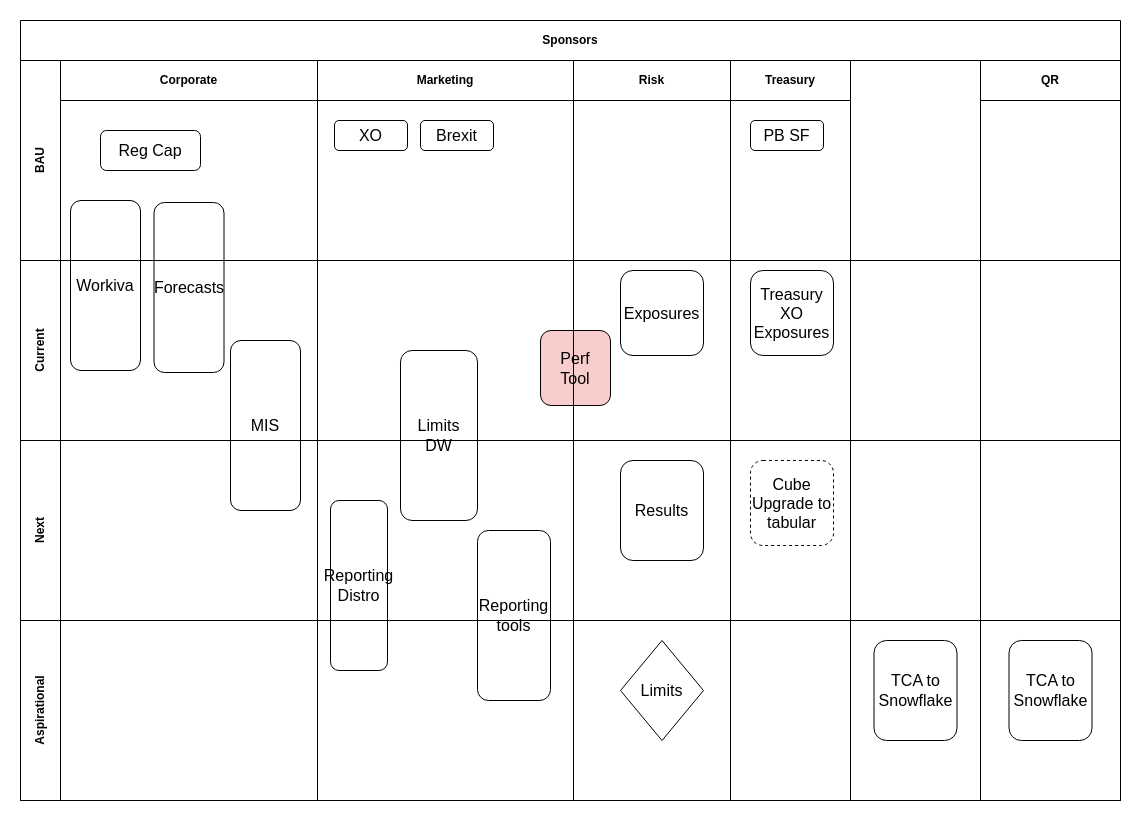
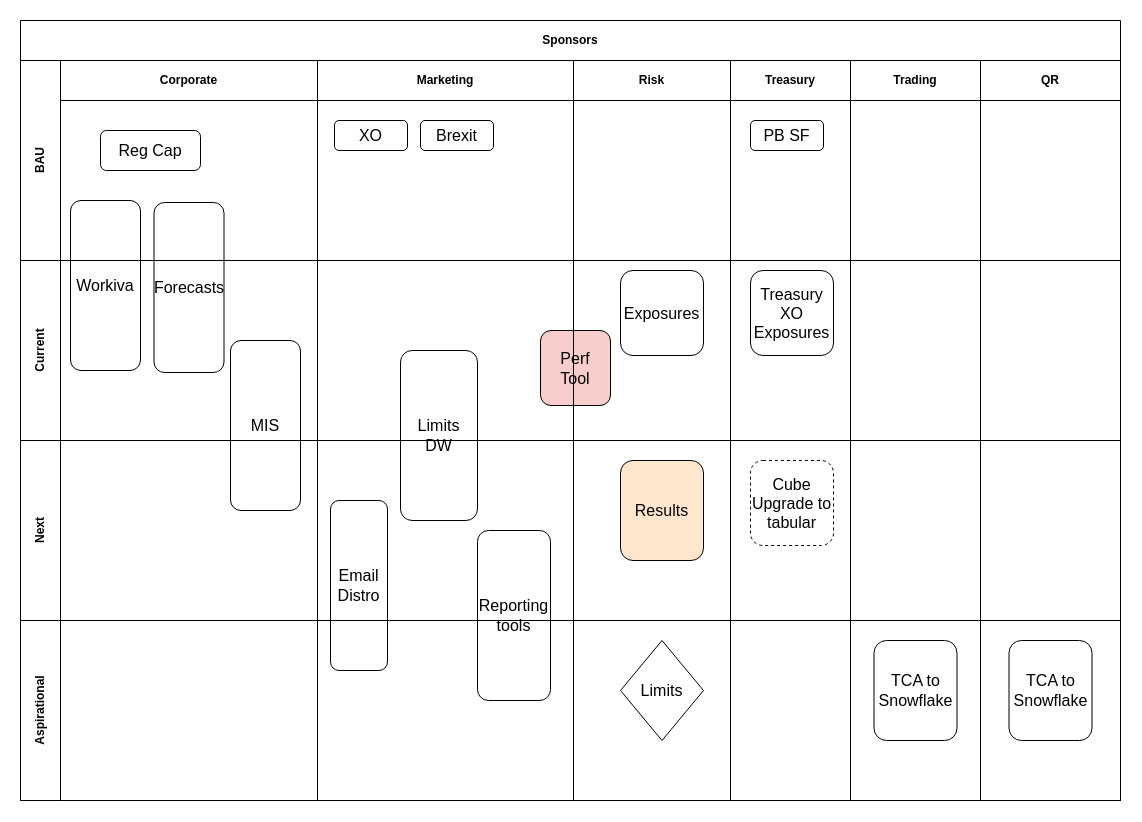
none -> (916, 161)
(662, 511) -> (662, 511)
(359, 586) -> (359, 586)
